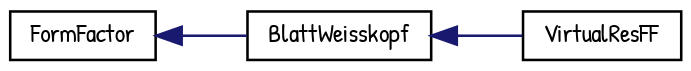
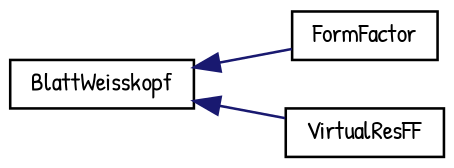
(215, 36) -> (256, 56)
